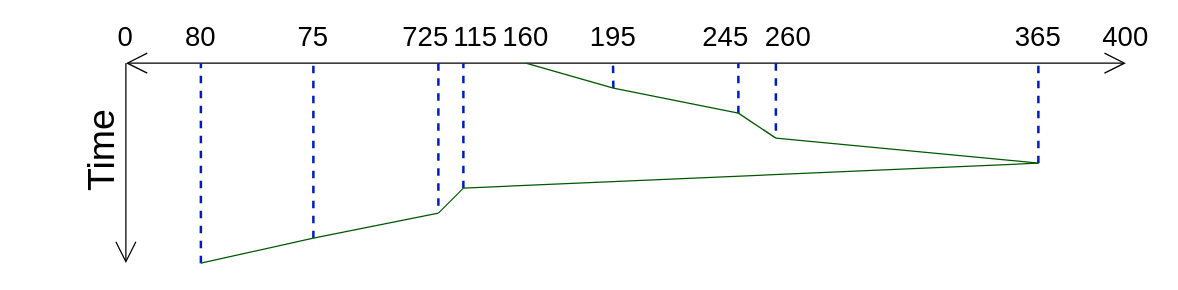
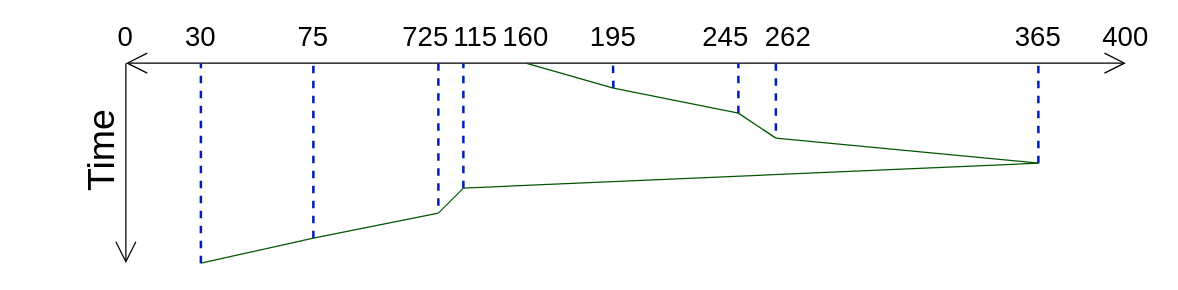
(201, 38) -> (201, 38)
(788, 38) -> (788, 38)
